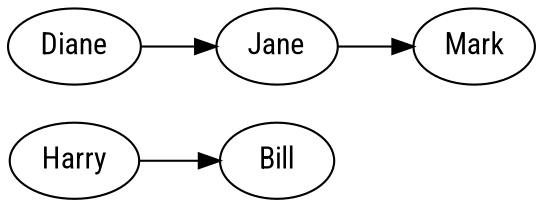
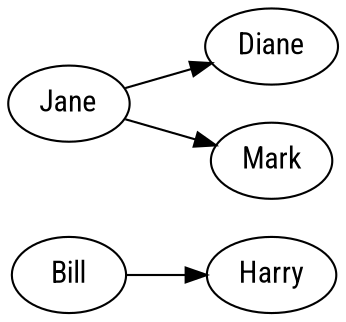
(168, 47) -> (158, 79)
(169, 161) -> (156, 275)
